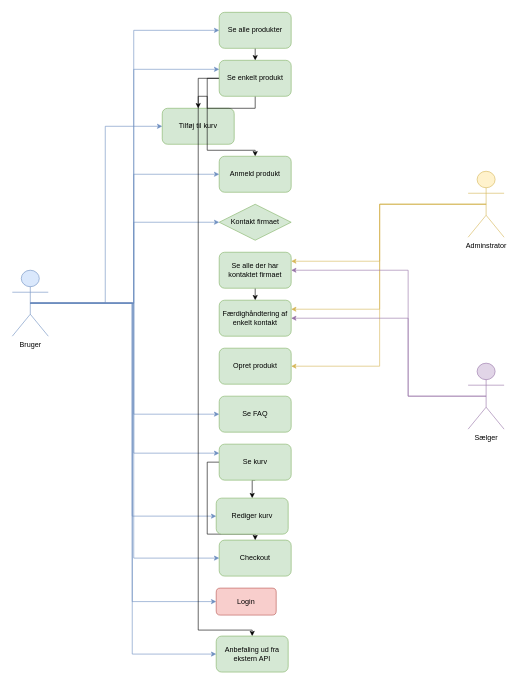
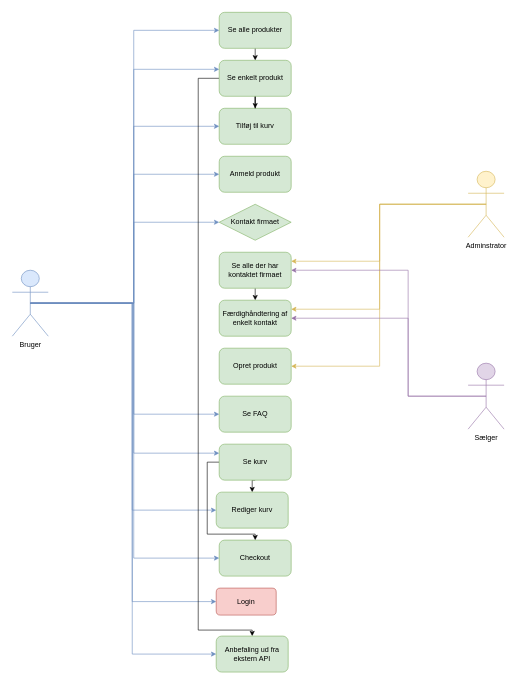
(198, 126) -> (255, 126)
(207, 128) -> none
(252, 516) -> (252, 510)
